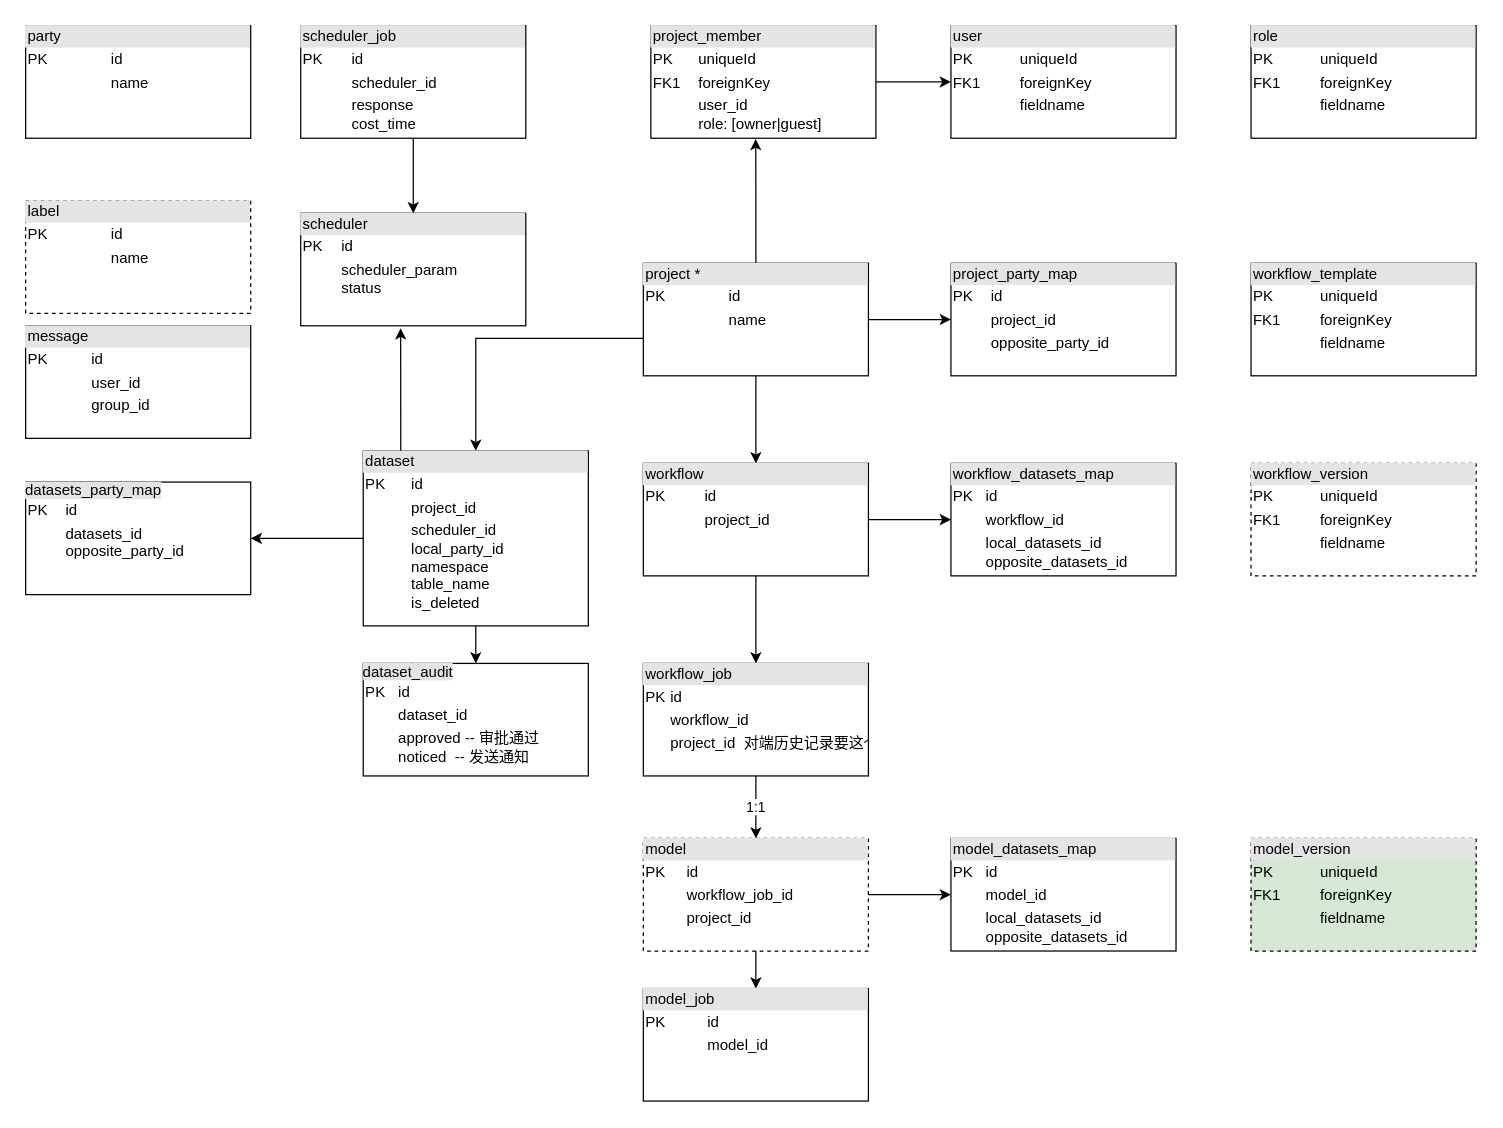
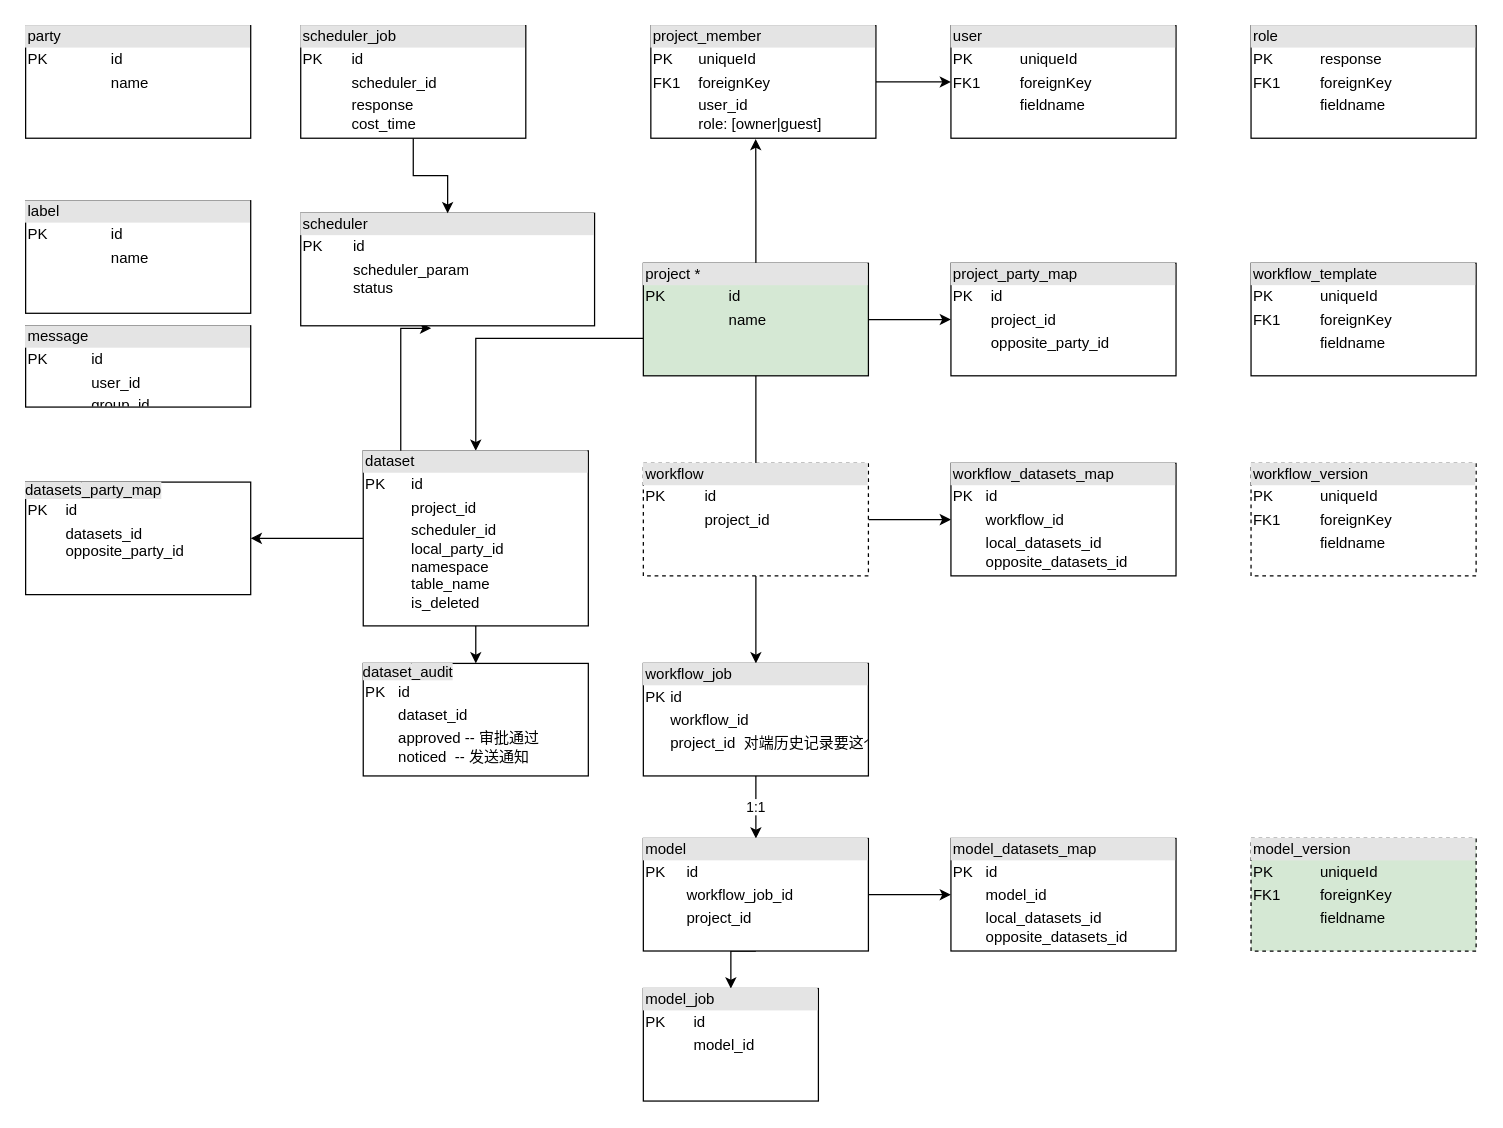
(1303, 62) -> (1303, 62)
(138, 257) -> (138, 257)
(413, 269) -> (448, 269)
(756, 319) -> (756, 319)
(138, 382) -> (138, 366)
(756, 453) -> (756, 456)
(756, 519) -> (756, 519)
(756, 894) -> (756, 894)
(756, 1044) -> (731, 1044)
